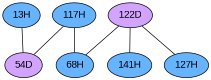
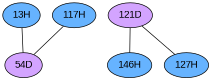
(130, 15) -> (130, 15)
(75, 65) -> none
(130, 65) -> (130, 65)
